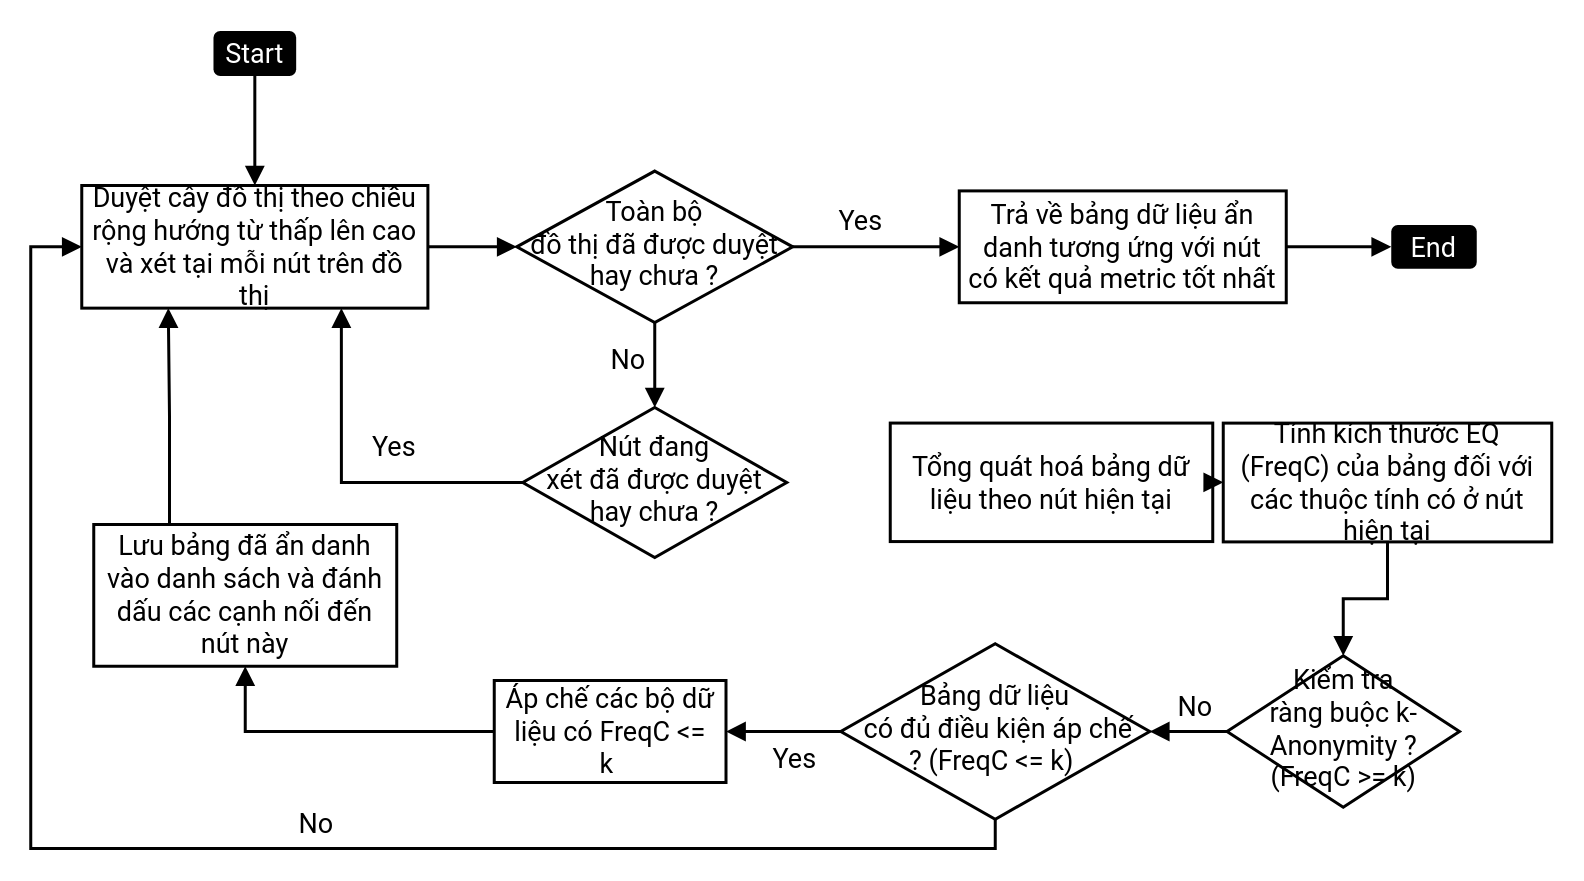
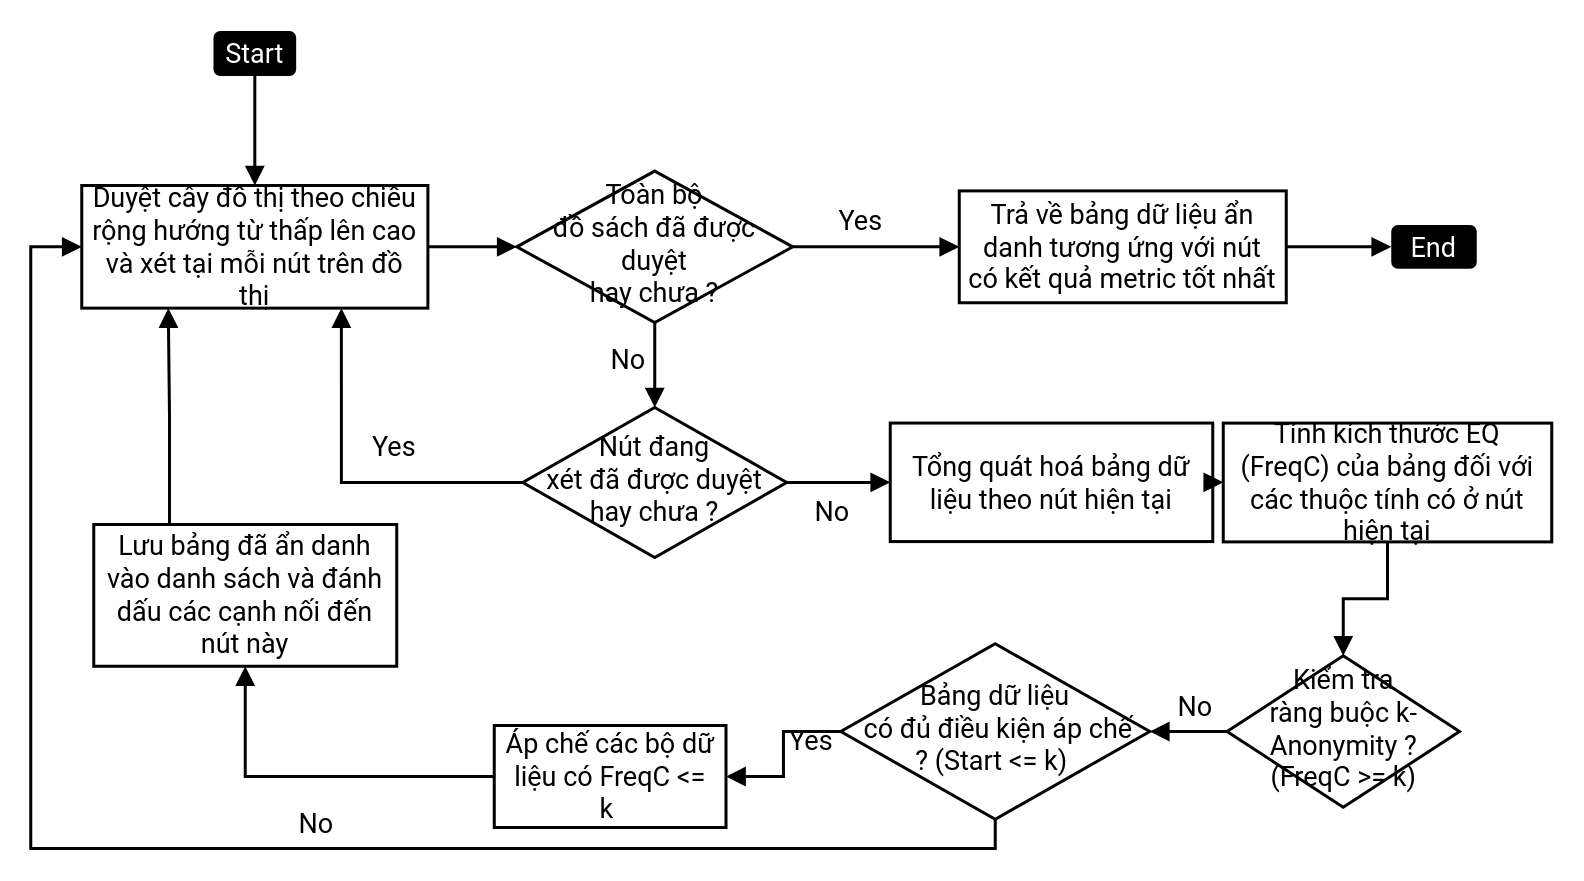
(655, 244) -> (655, 244)
none -> (829, 482)
(995, 728) -> (995, 728)
(610, 731) -> (610, 776)
